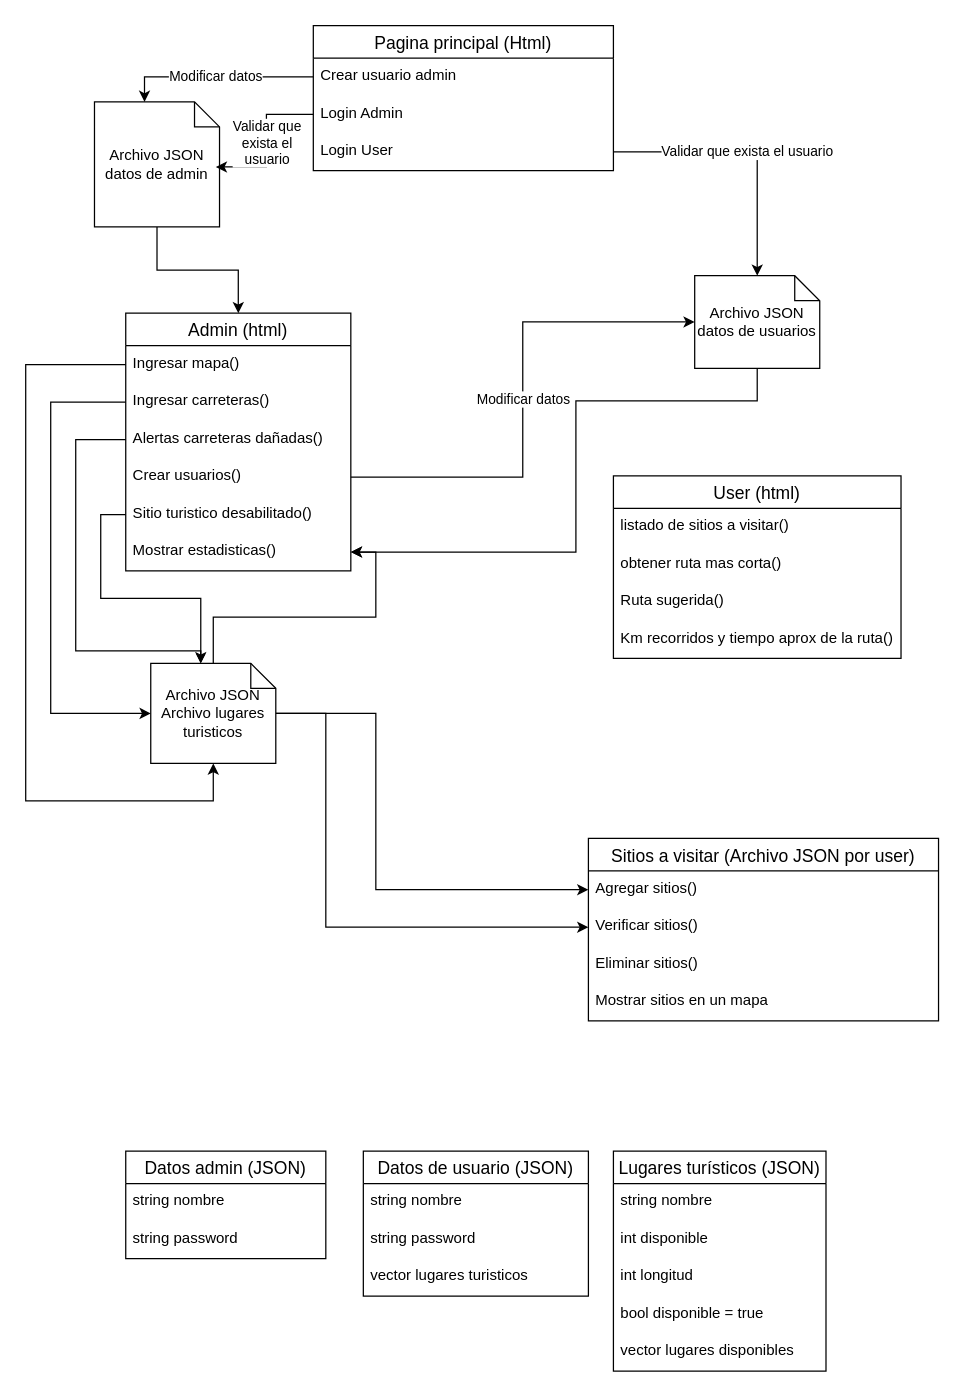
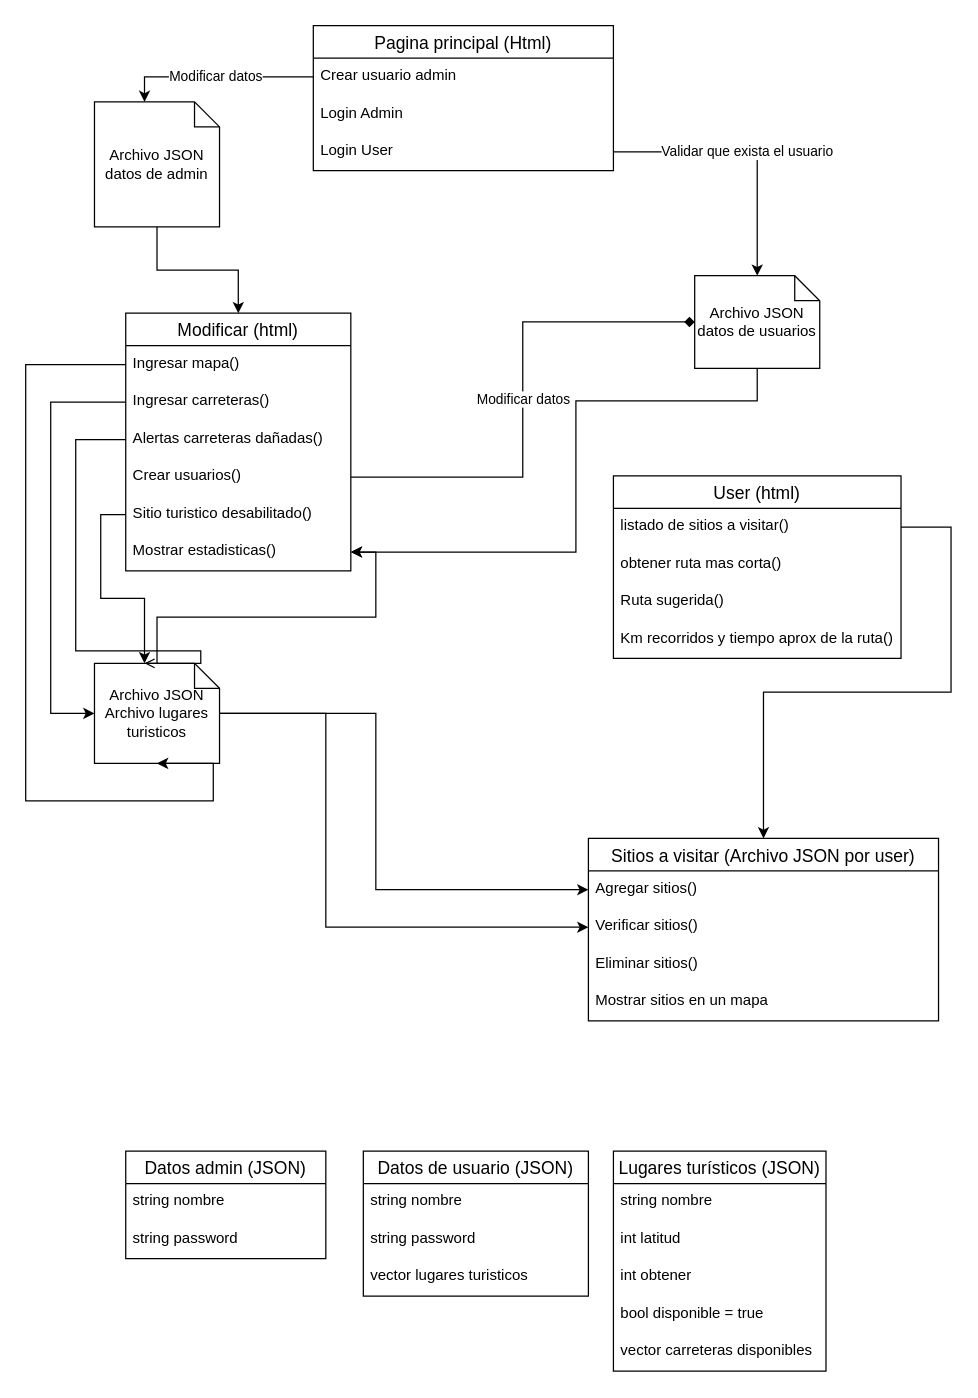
(266, 117) -> none
(684, 322) -> (684, 322)
(238, 330) -> (238, 330)
none -> (895, 692)
(213, 713) -> (157, 713)
(669, 1238) -> (658, 1238)
(663, 1275) -> (662, 1275)
(718, 1350) -> (732, 1350)
